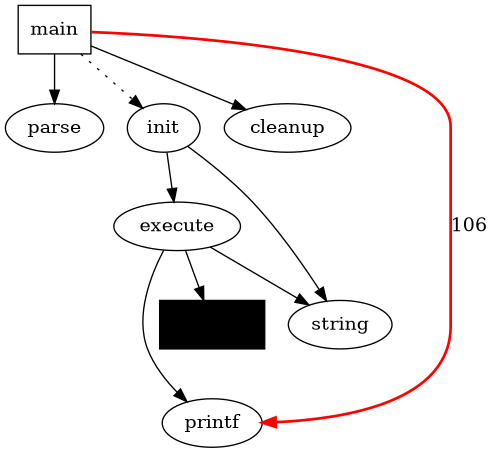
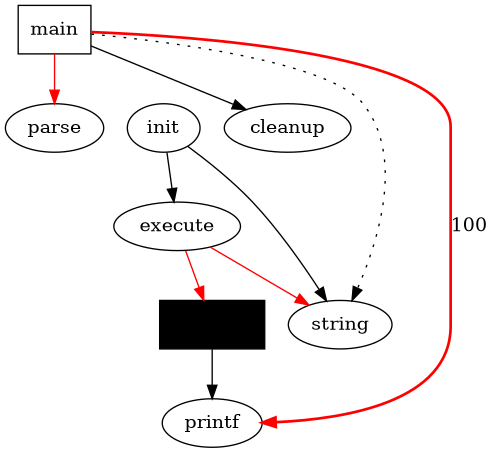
(55, 72) -> (55, 72)
(106, 77) -> (325, 80)
(470, 226) -> (470, 226)
(192, 269) -> (192, 269)
(254, 273) -> (254, 273)
(143, 324) -> (212, 367)
